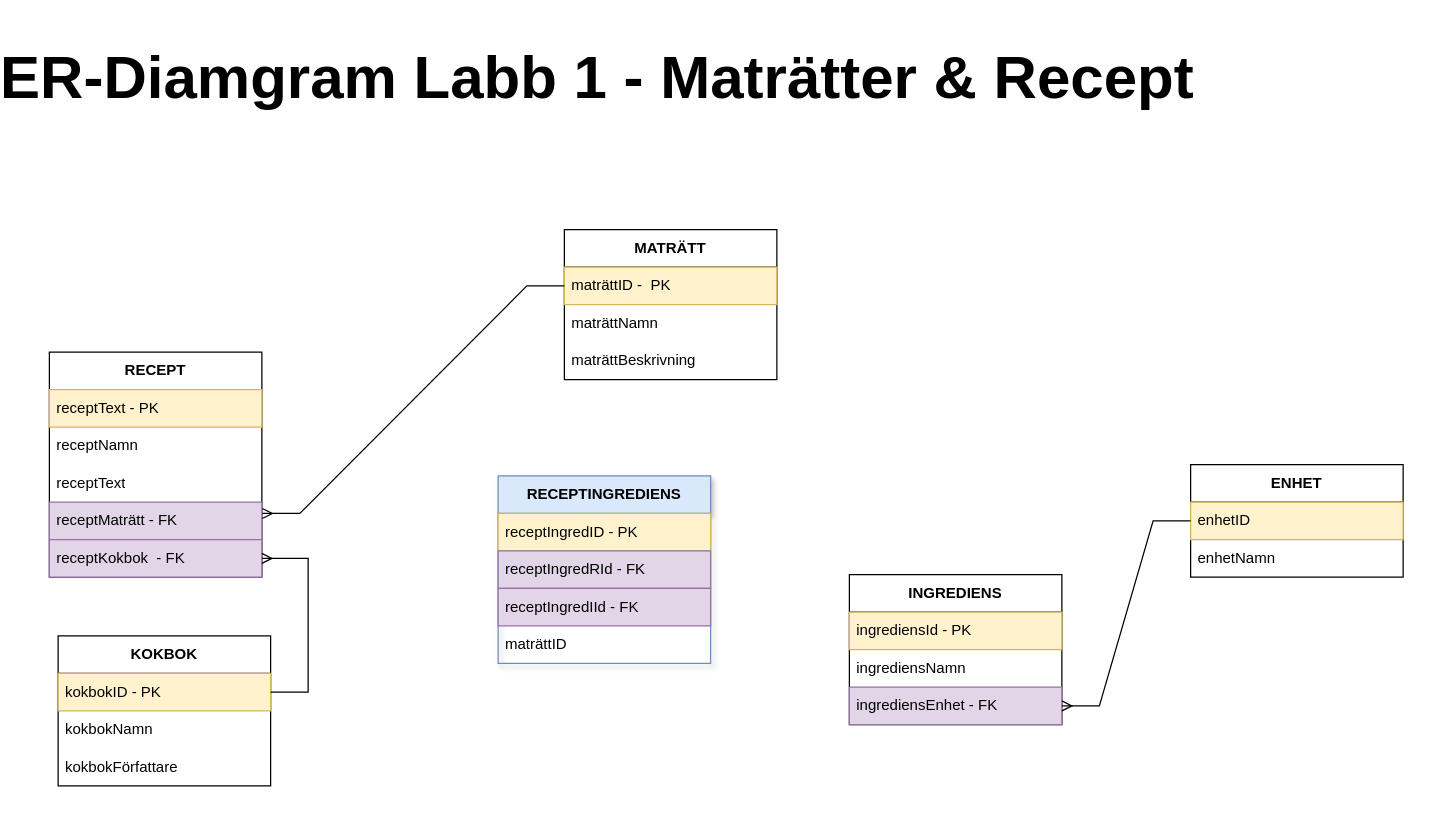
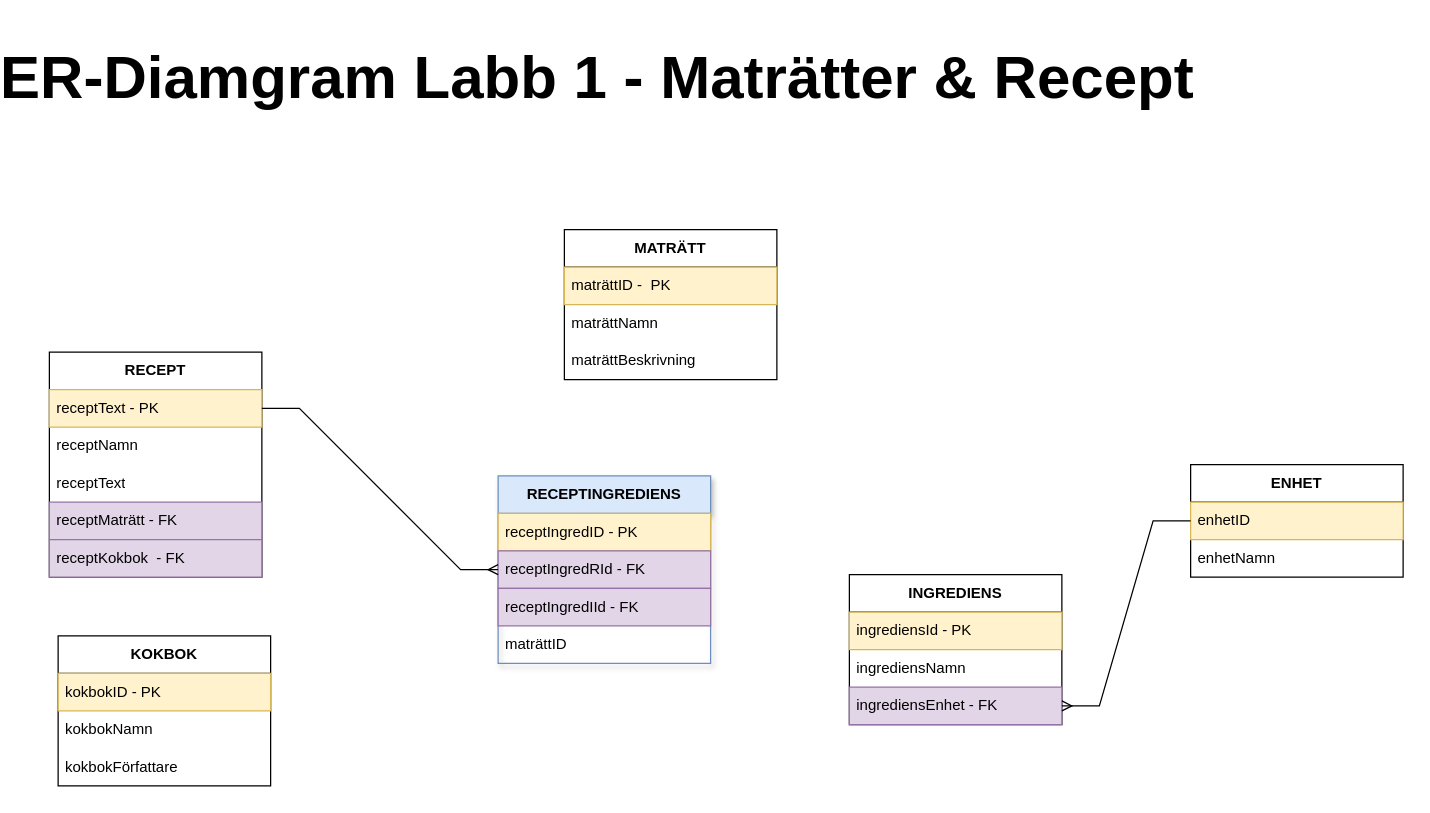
(413, 400) -> none
none -> (379, 488)
(308, 620) -> none
